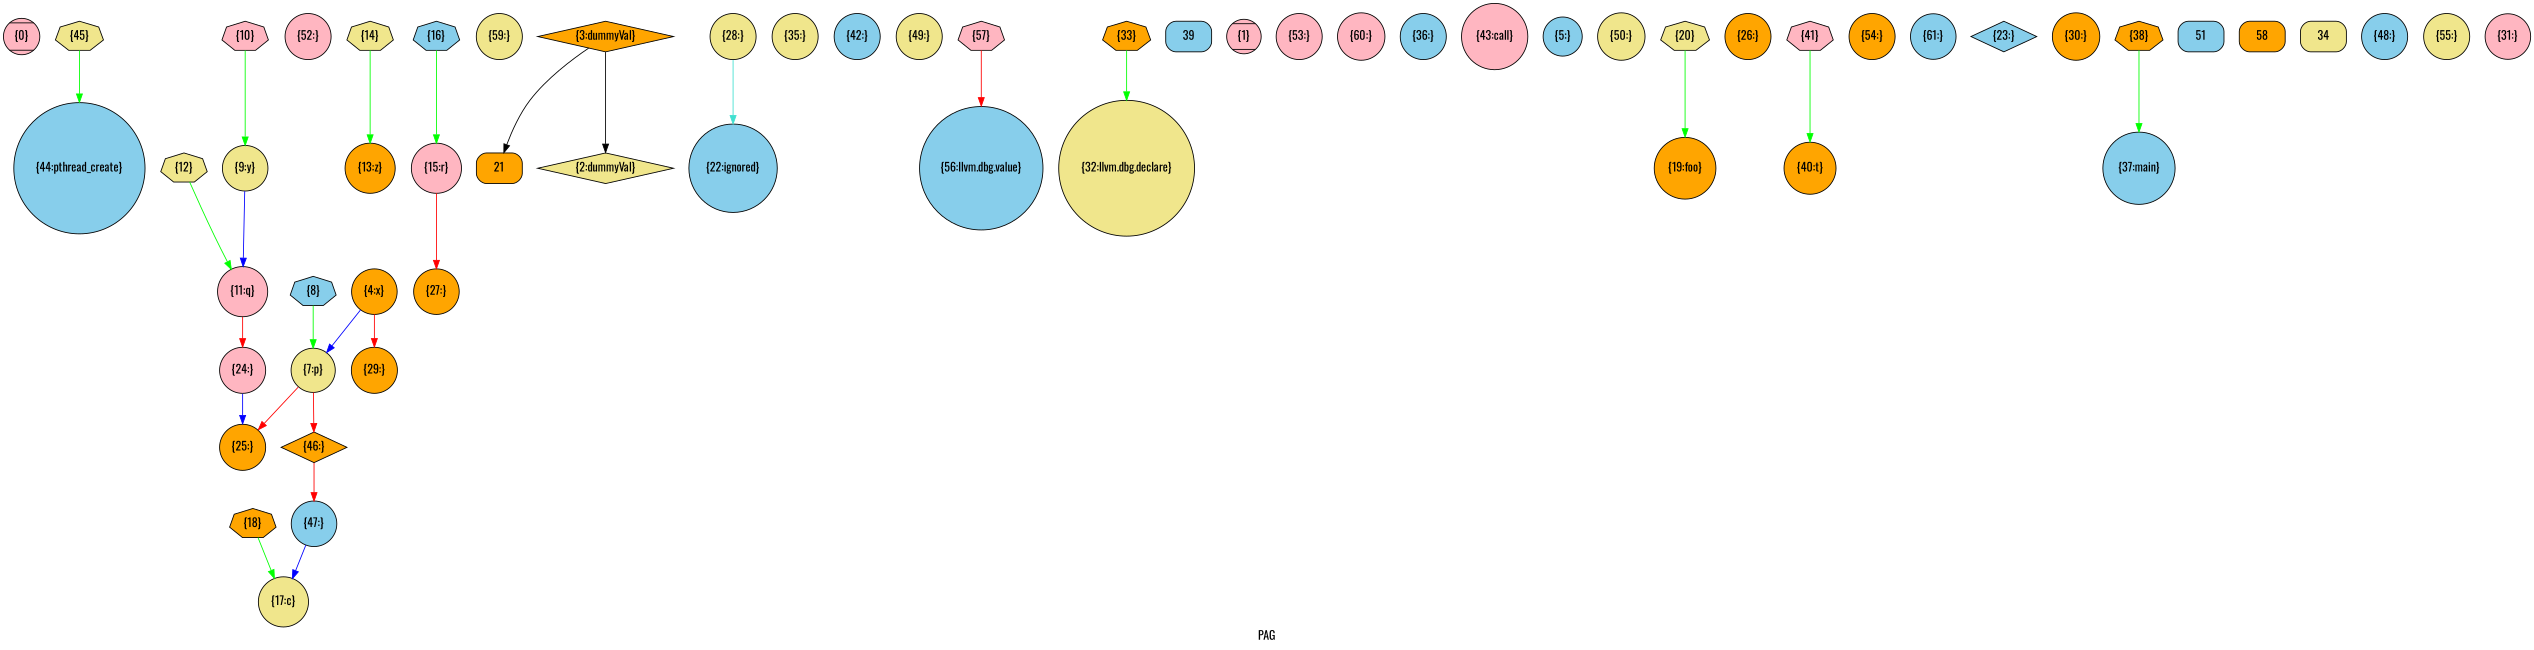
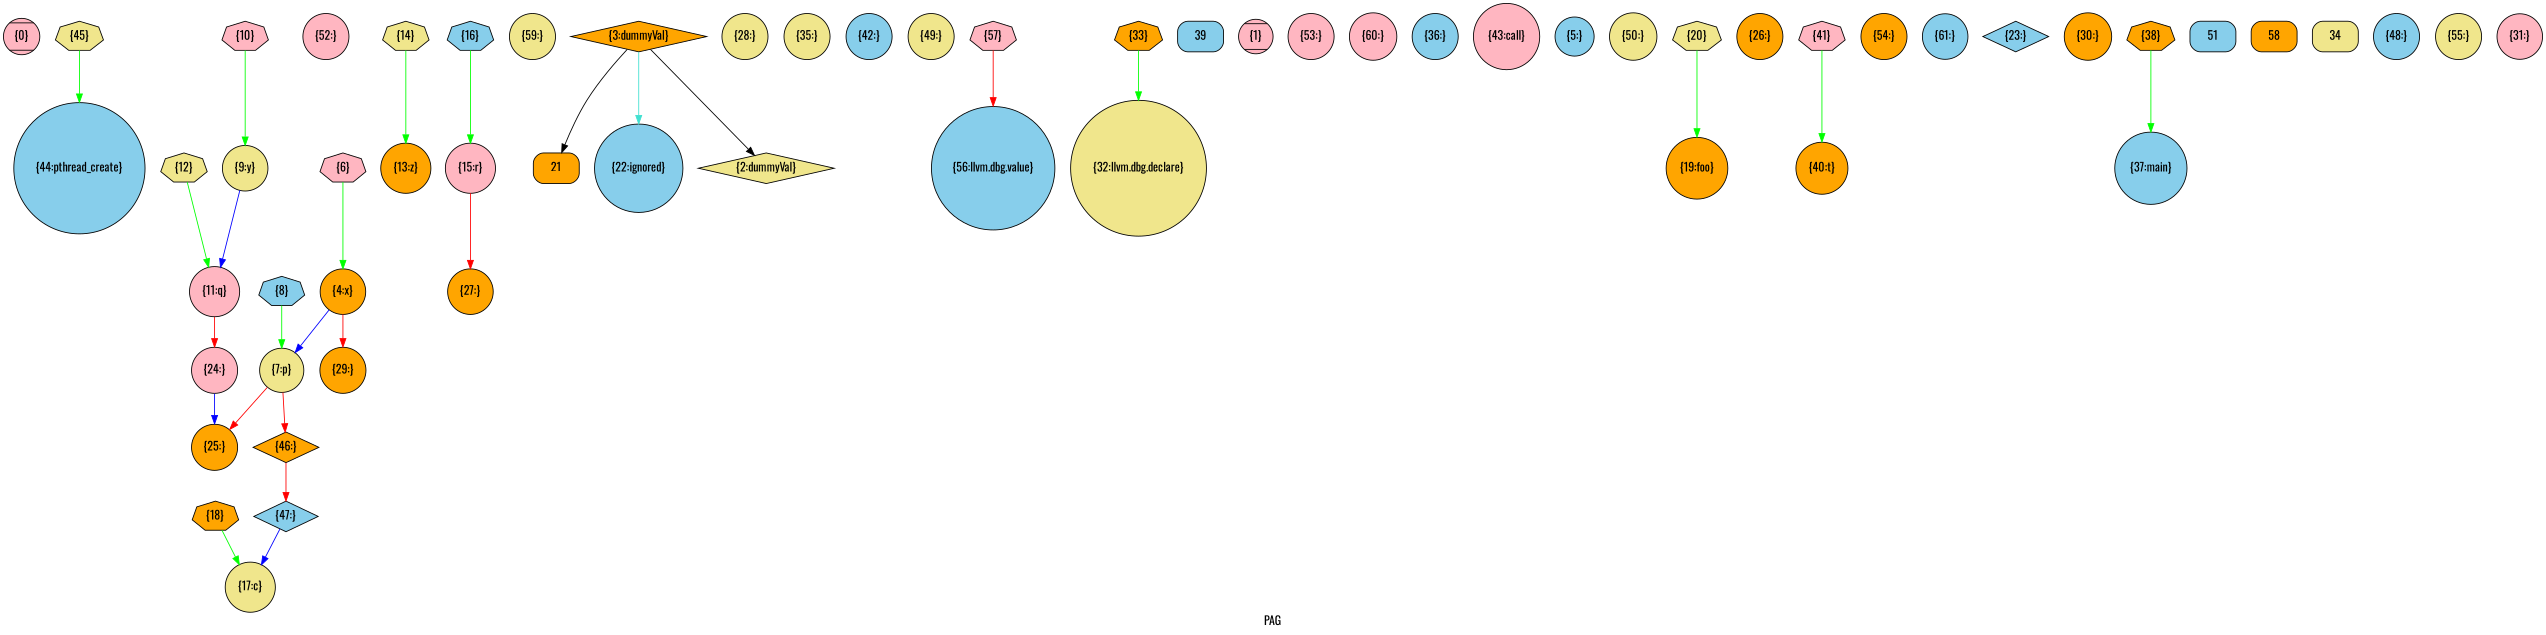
(733, 88) -> (639, 84)
none -> (343, 168)
(314, 524) -> (286, 516)
